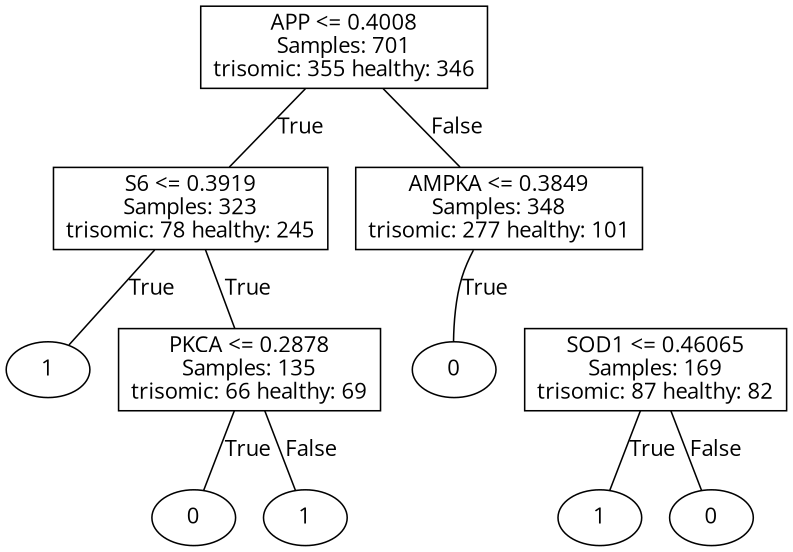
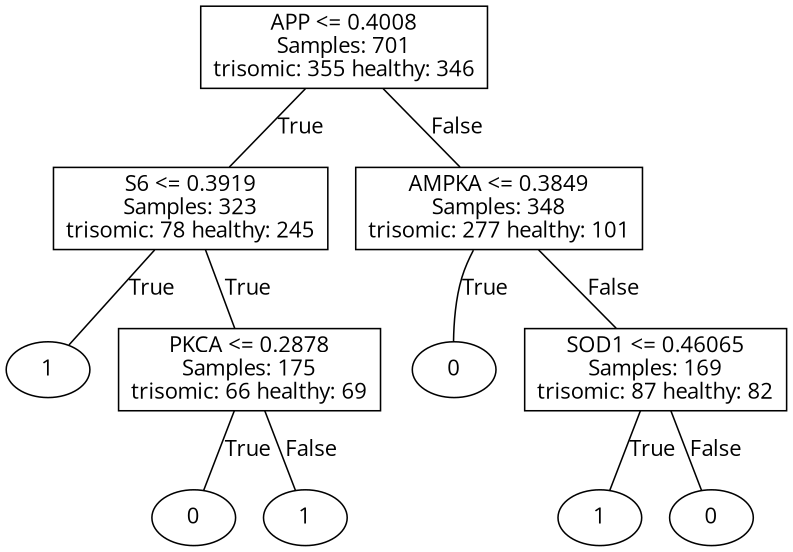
none -> (577, 289)
(250, 370) -> (250, 370)
